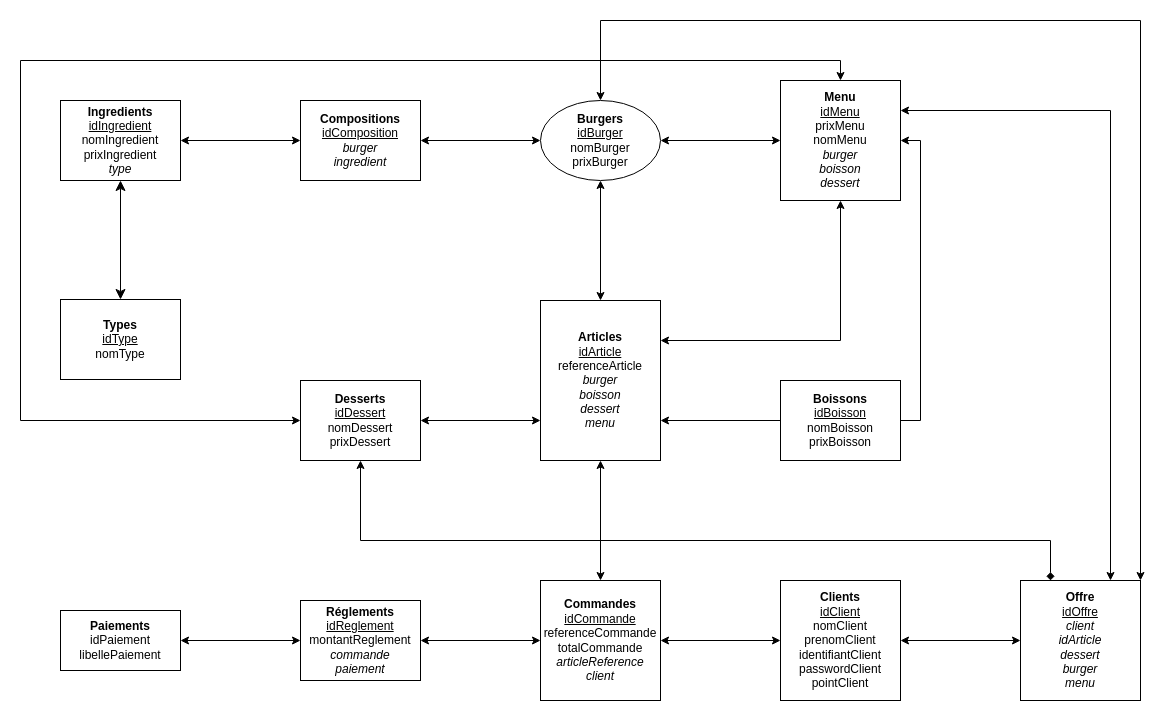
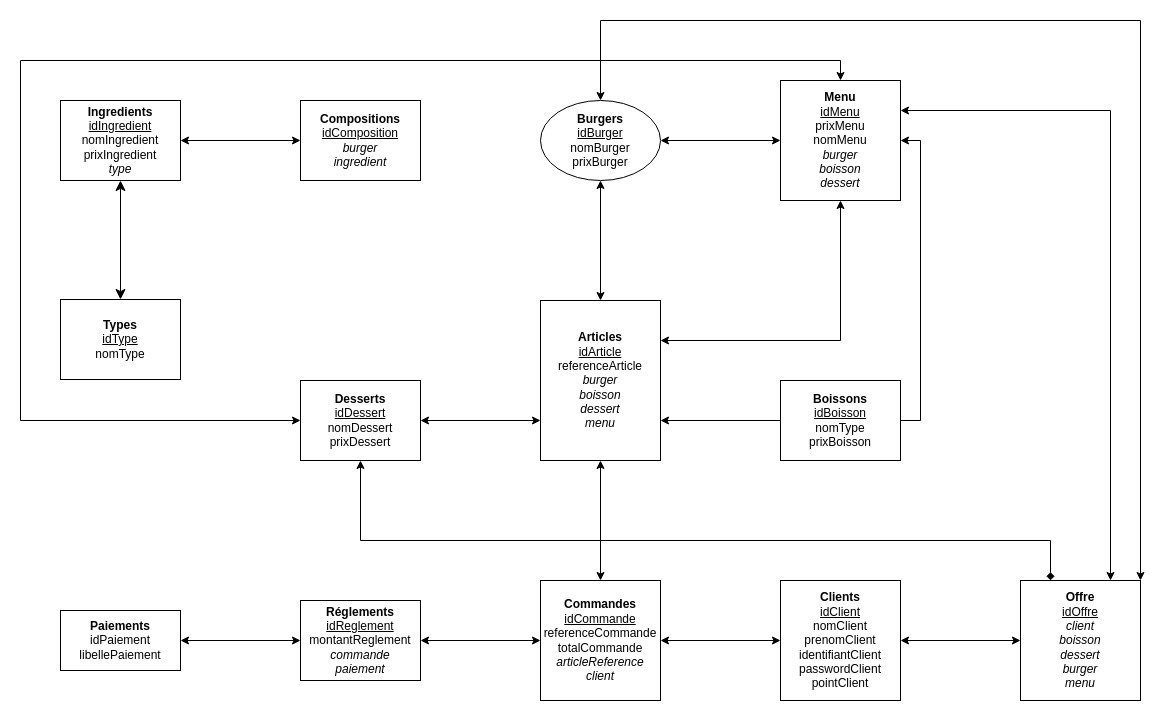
(480, 141) -> none
(841, 421) -> (841, 421)
(1081, 641) -> (1081, 641)
